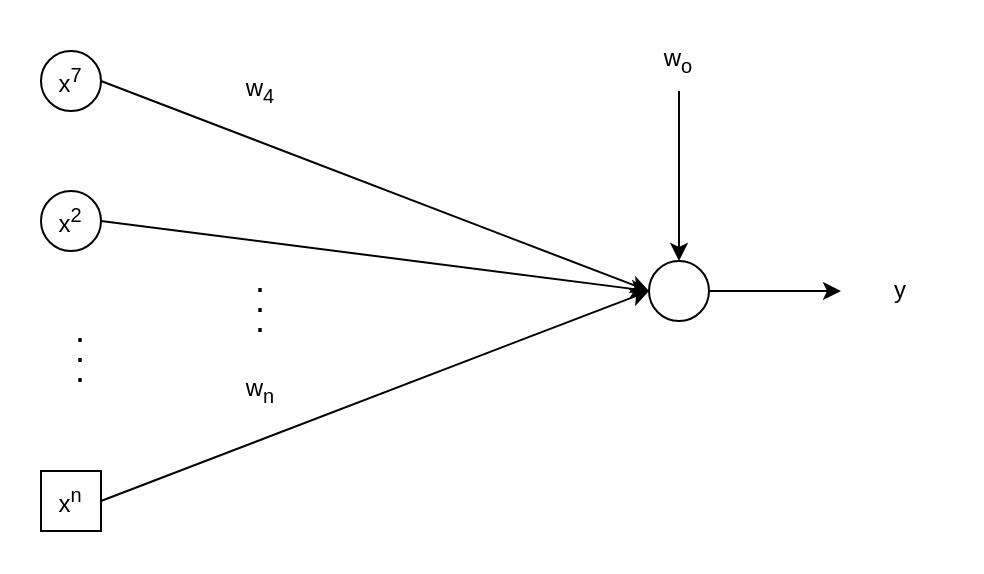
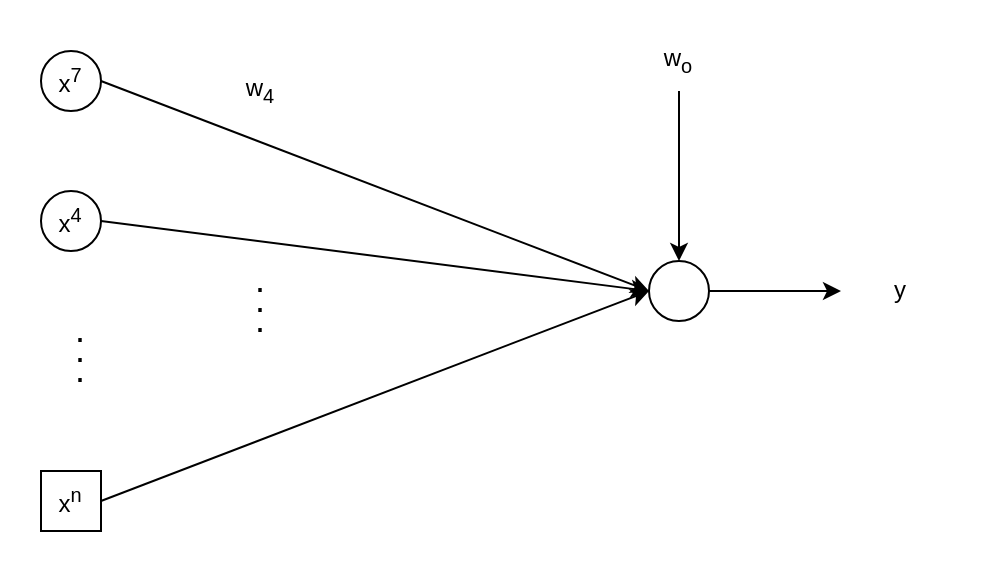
(71, 221) -> (71, 221)
(261, 391) -> none
